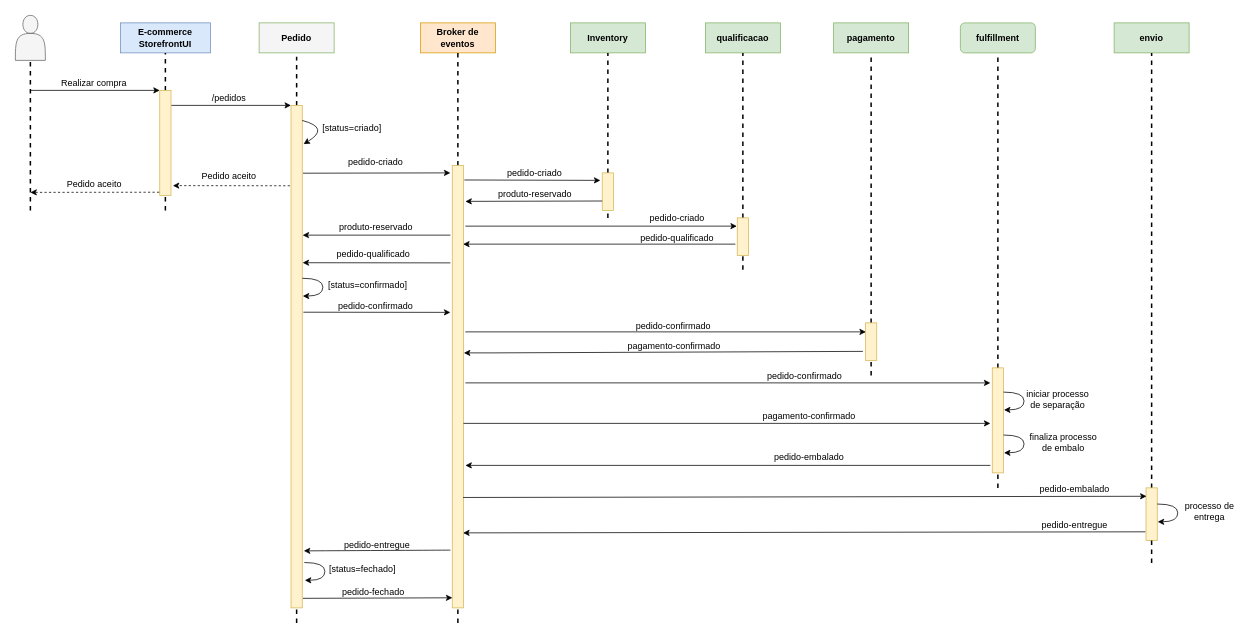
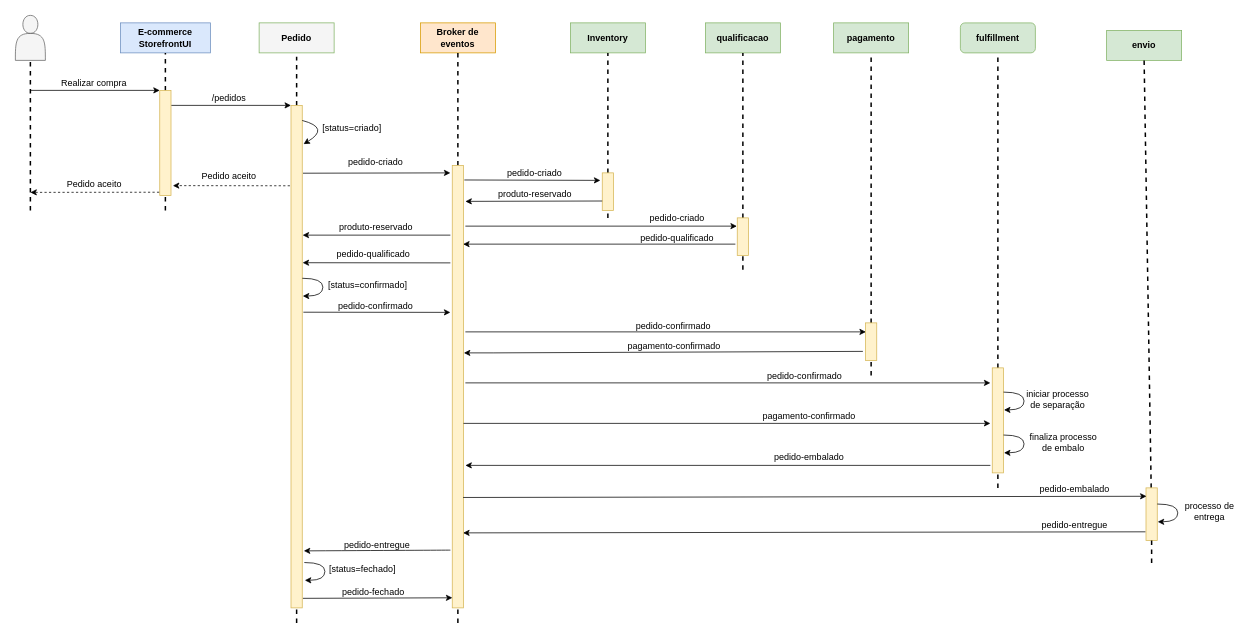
(1152, 38) -> (1144, 45)
